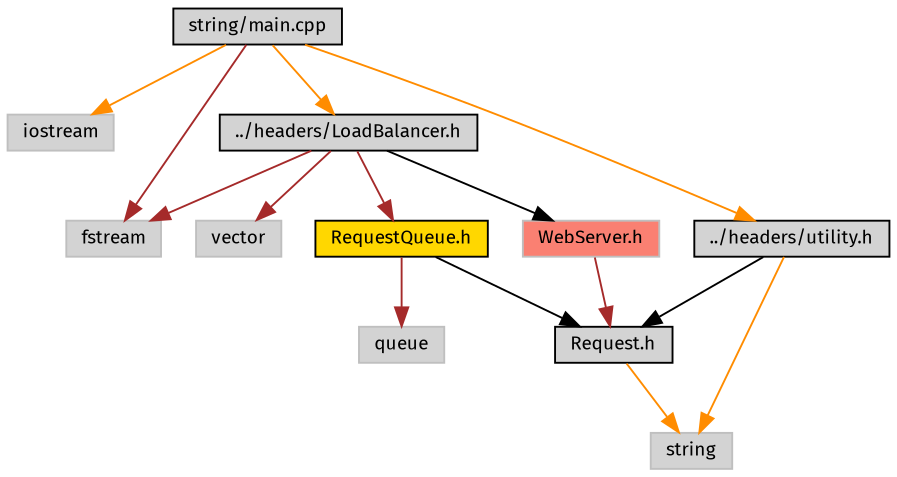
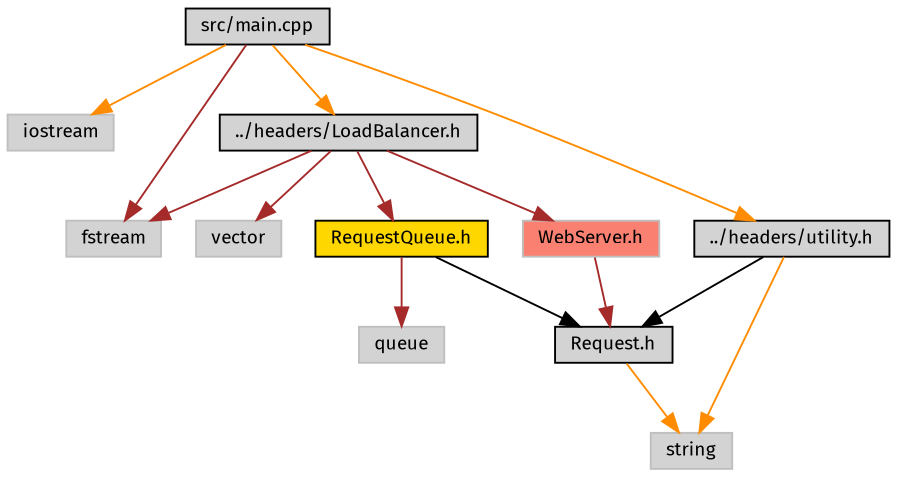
(258, 27) -> (258, 27)
(461, 182) -> (461, 182)
